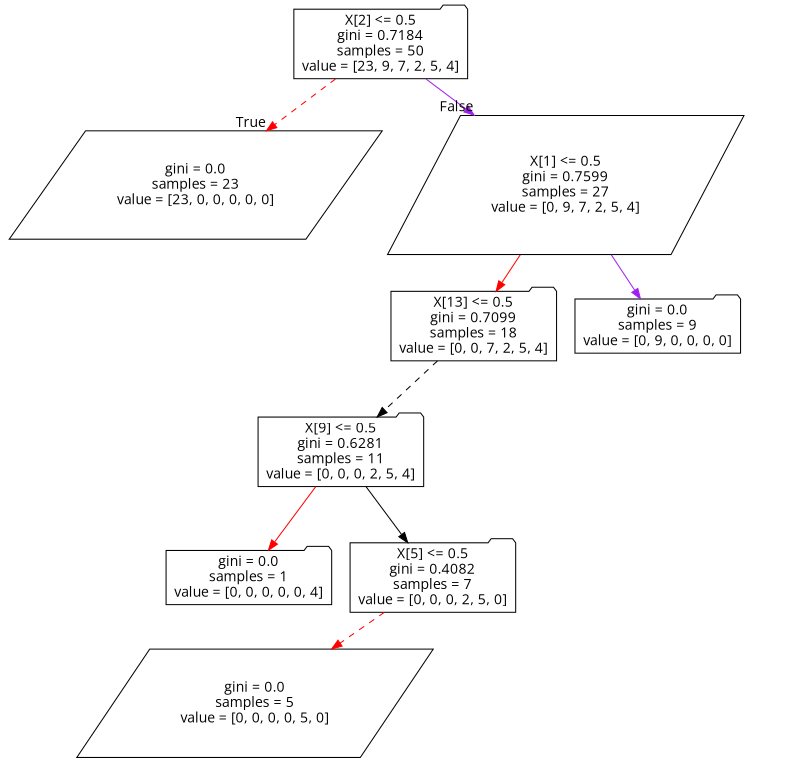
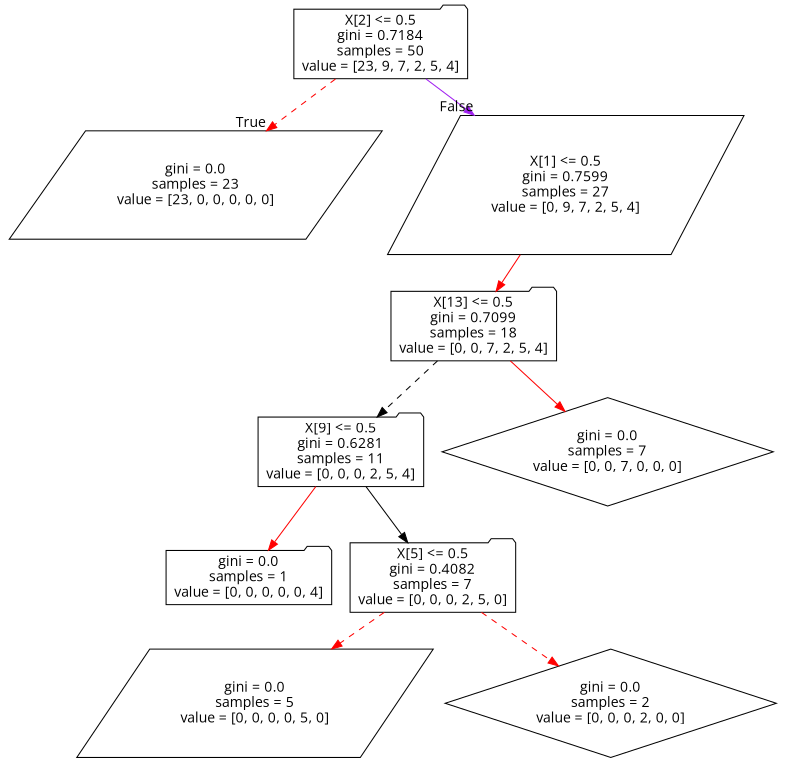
(658, 326) -> none
none -> (608, 452)
none -> (611, 703)
